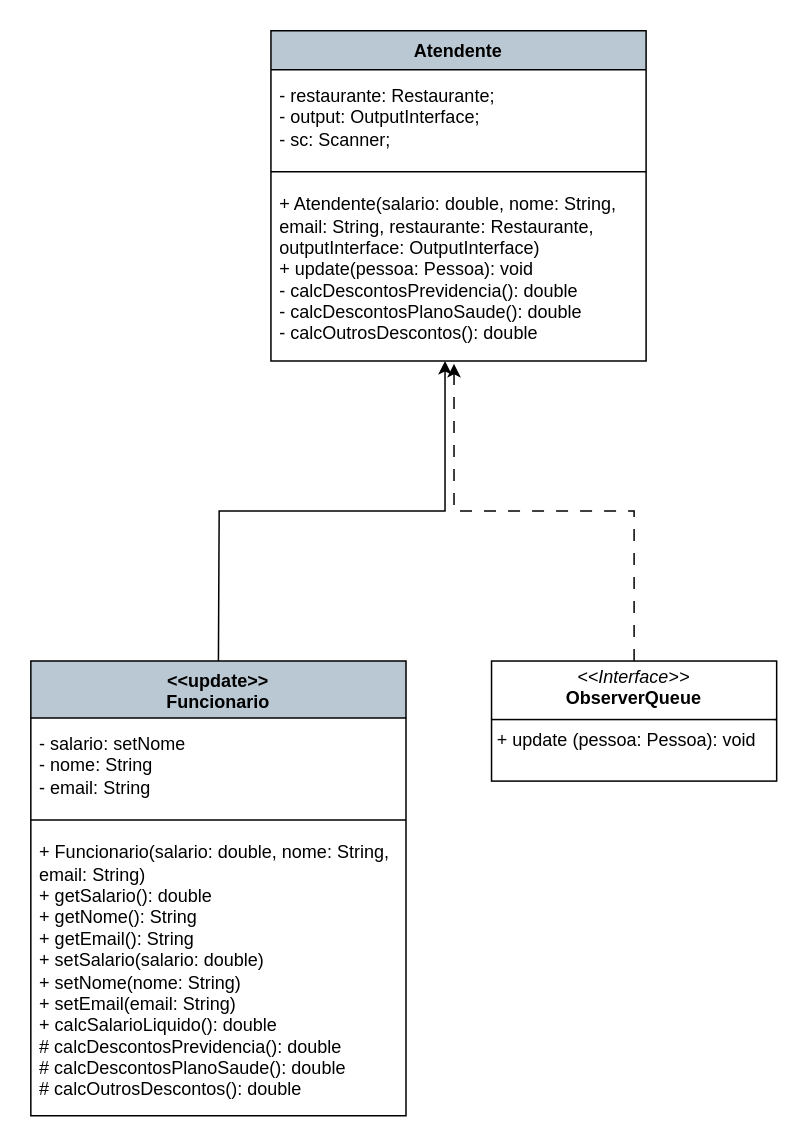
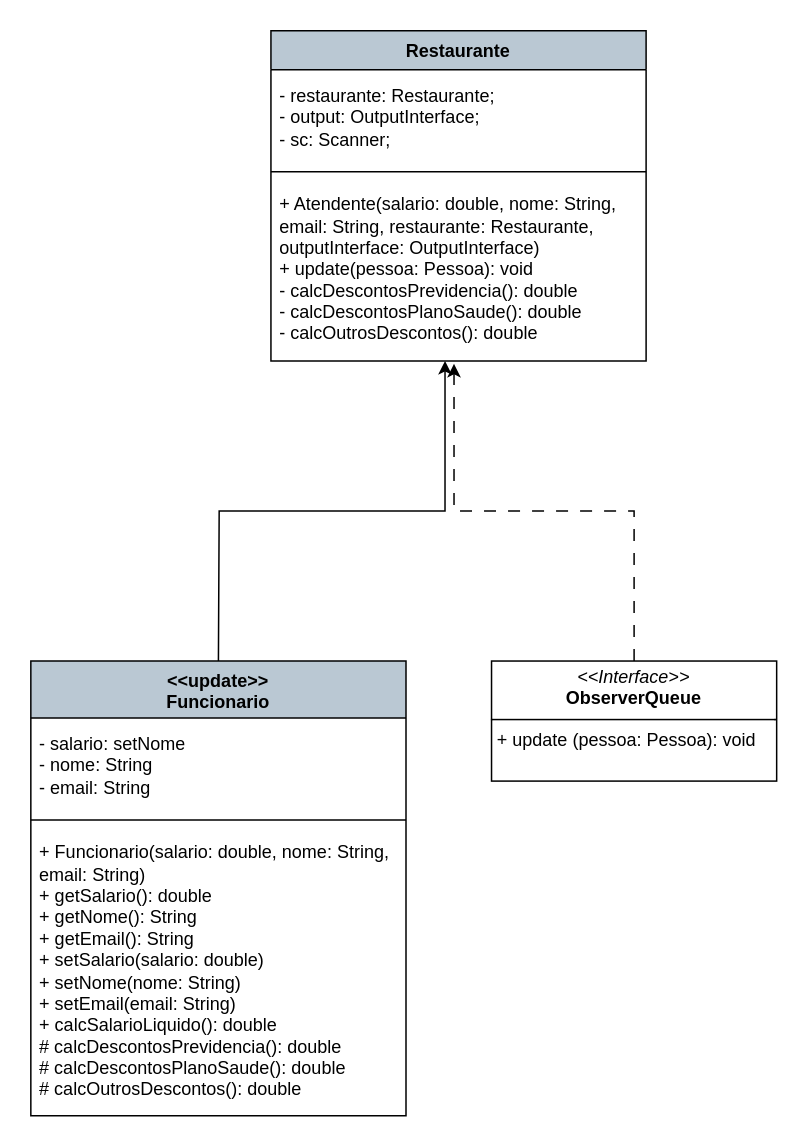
(458, 52) -> (458, 52)
